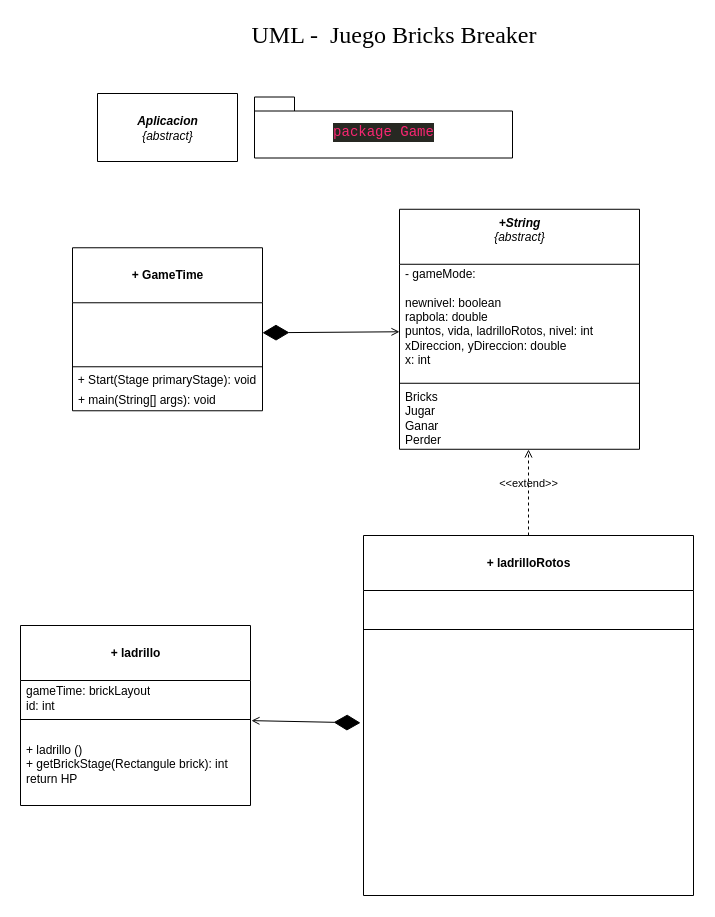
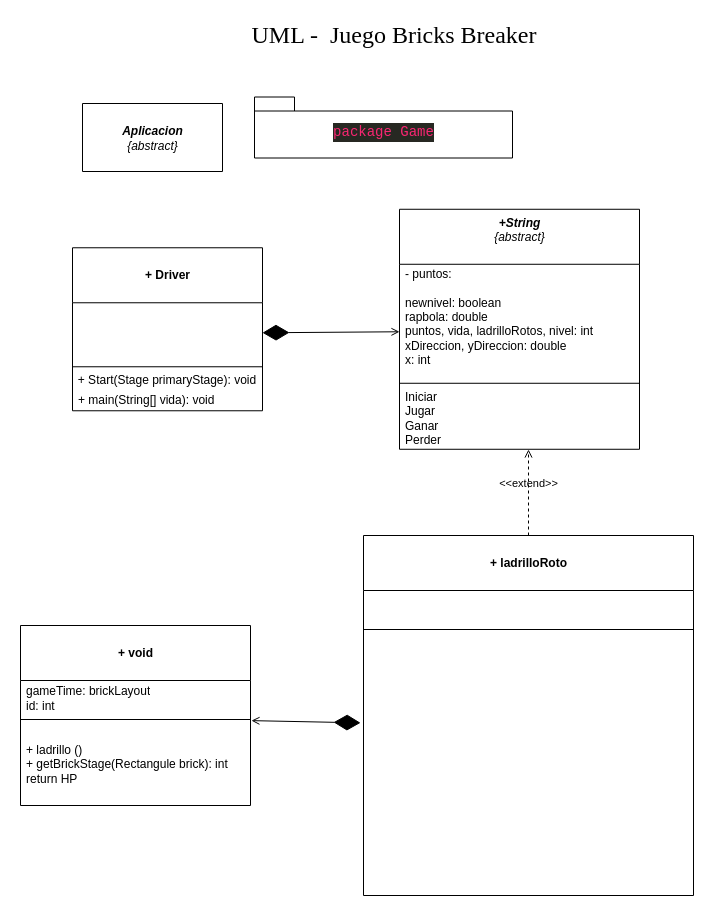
(168, 128) -> (153, 138)
(168, 262) -> (168, 262)
(439, 275) -> (433, 275)
(158, 401) -> (157, 401)
(426, 419) -> (426, 419)
(529, 550) -> (529, 550)
(136, 640) -> (136, 640)
